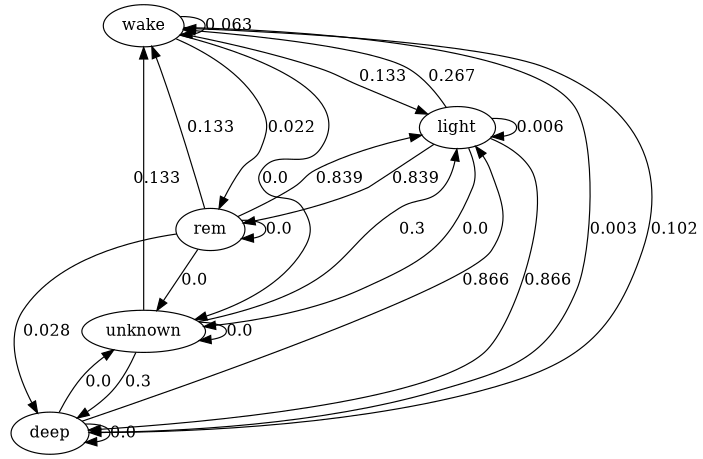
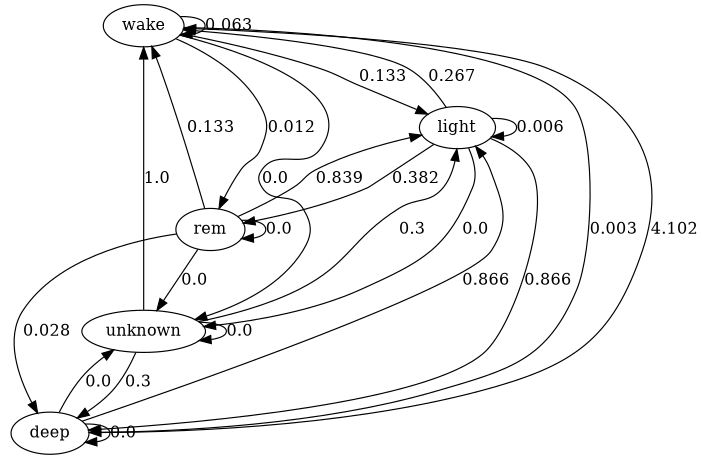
(292, 128) -> (292, 128)
(157, 179) -> (157, 179)
(416, 179) -> (416, 179)
(675, 229) -> (675, 229)
